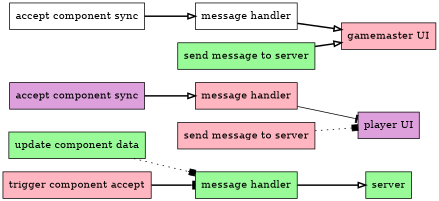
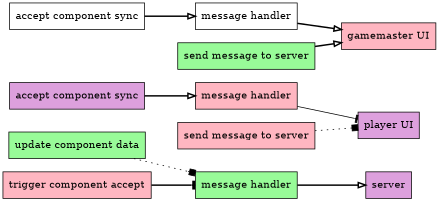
(389, 185) -> (389, 185)
